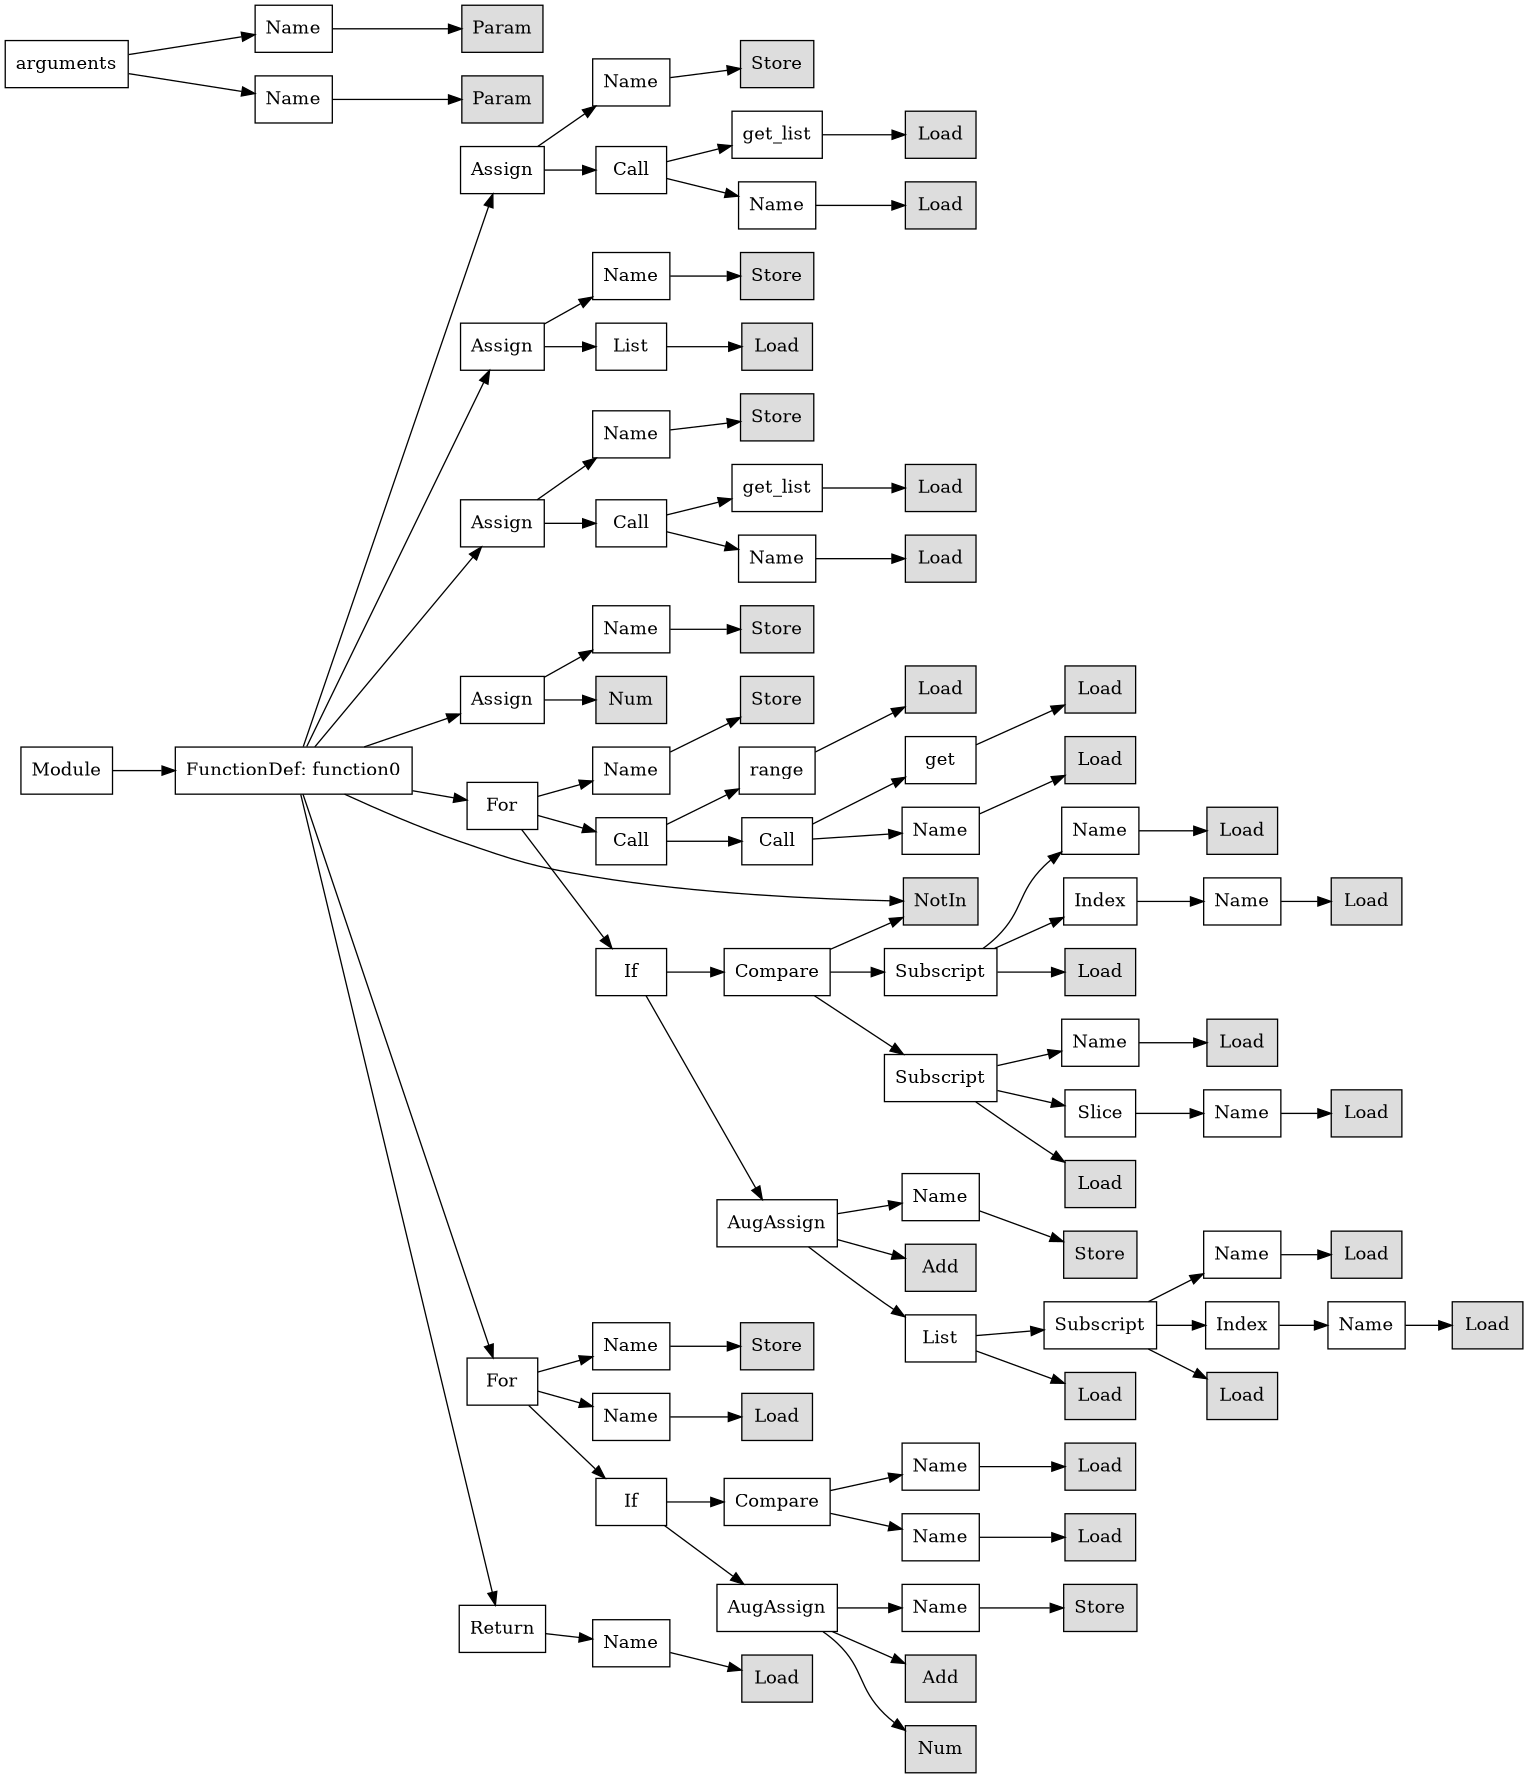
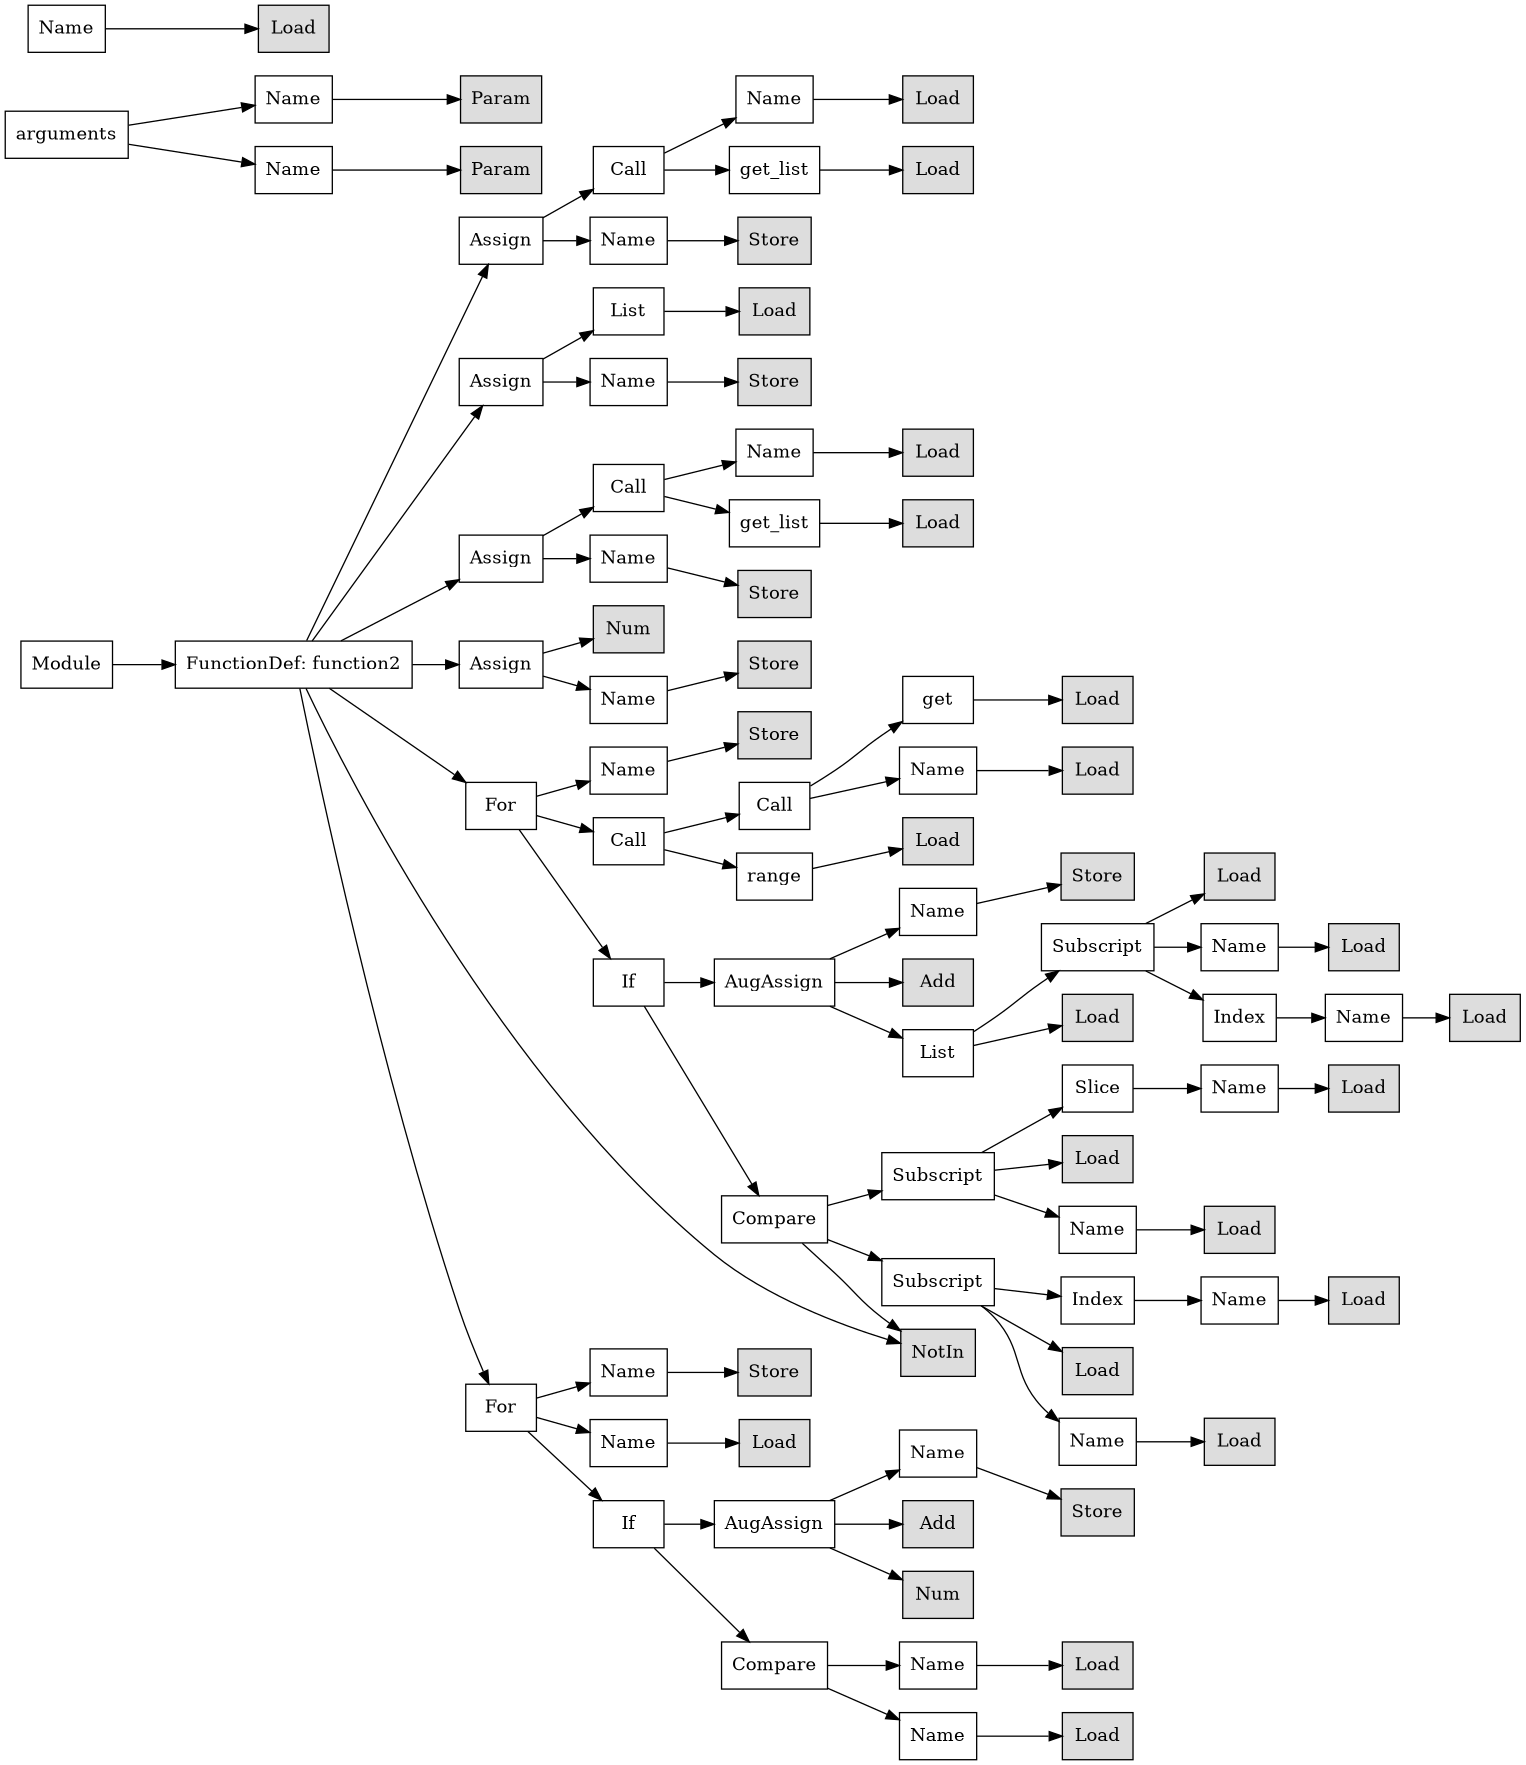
(294, 771) -> (294, 665)
(502, 1629) -> none
